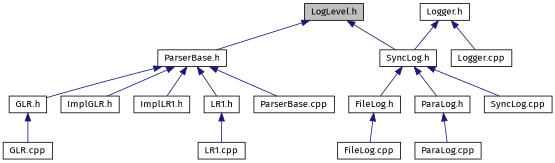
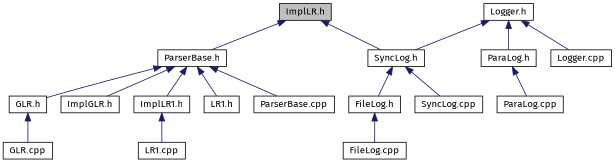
(334, 12) -> (305, 12)
(428, 85) -> (509, 39)
(222, 132) -> (162, 132)
